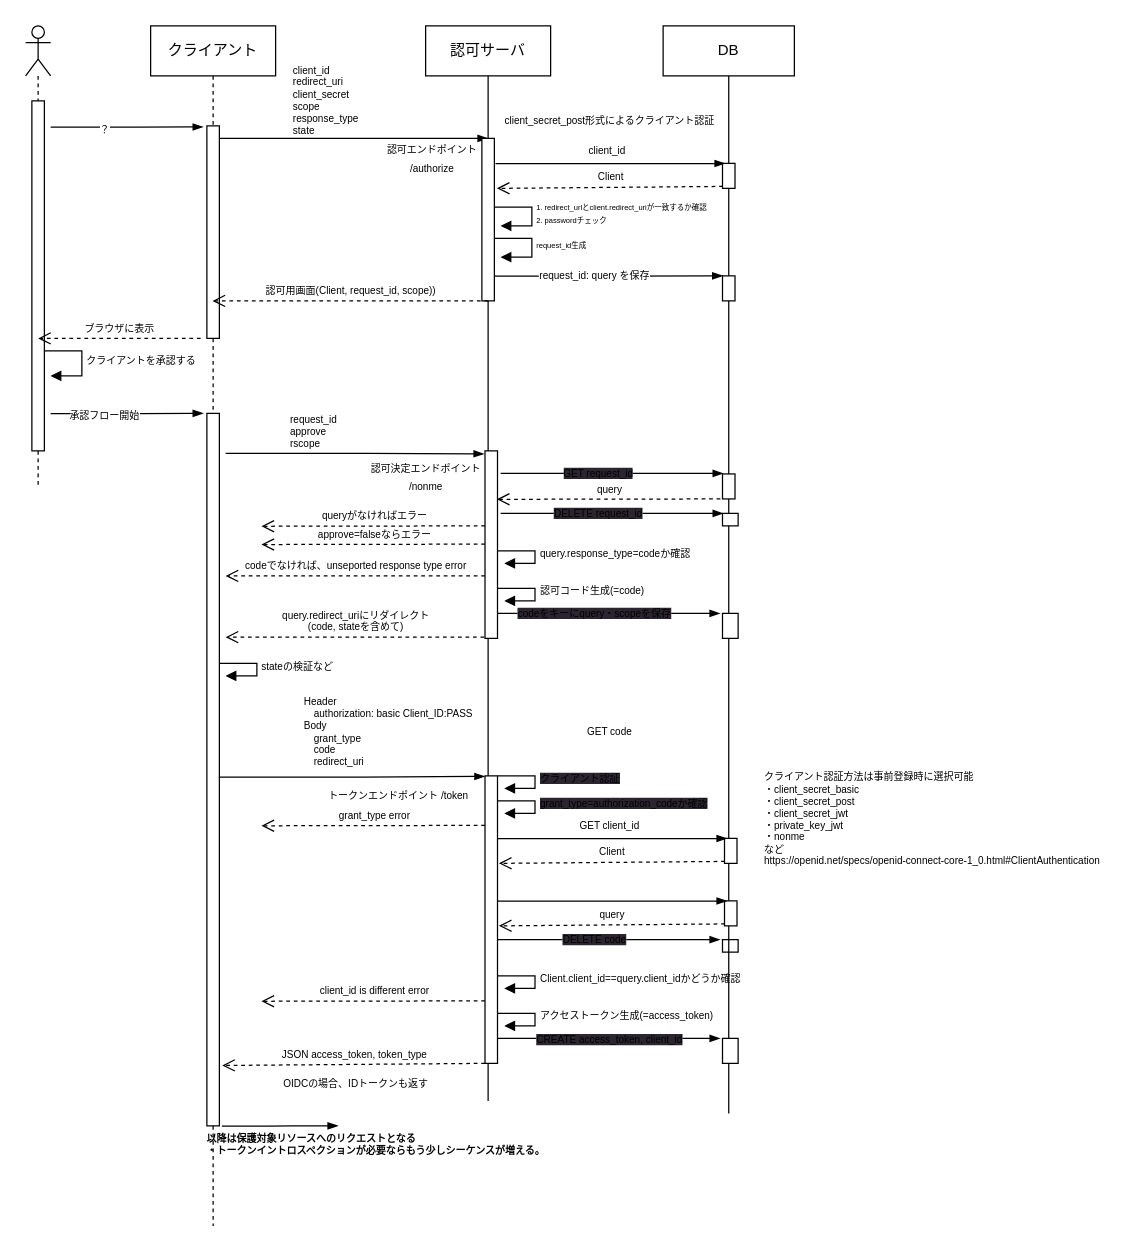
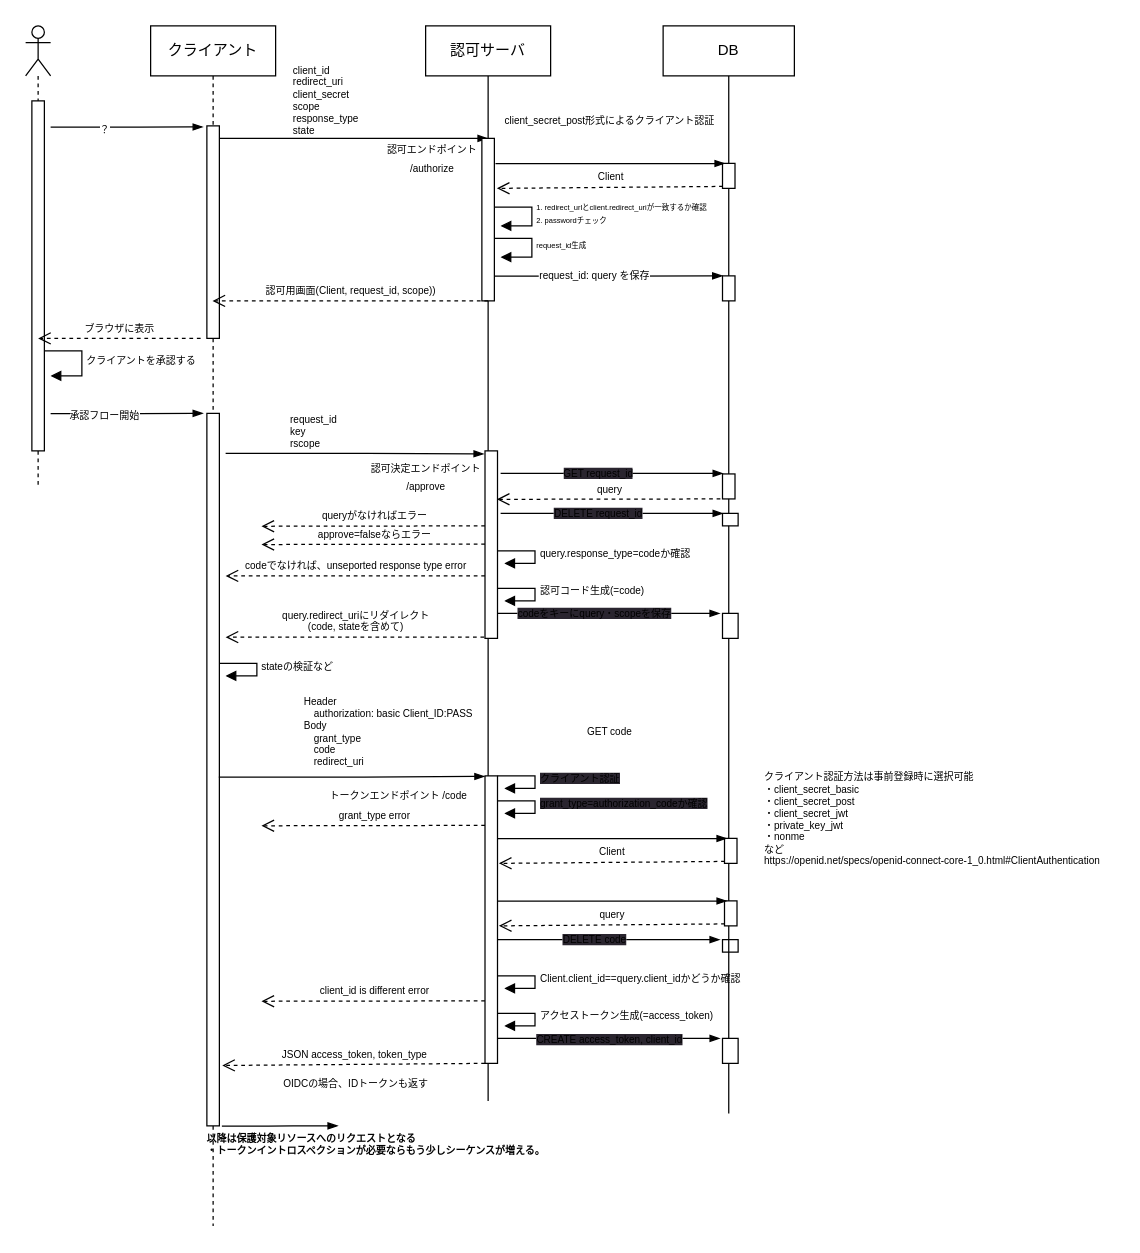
(607, 151) -> none
(317, 432) -> (317, 432)
(426, 476) -> (426, 476)
(399, 794) -> (399, 794)
(609, 826) -> none
